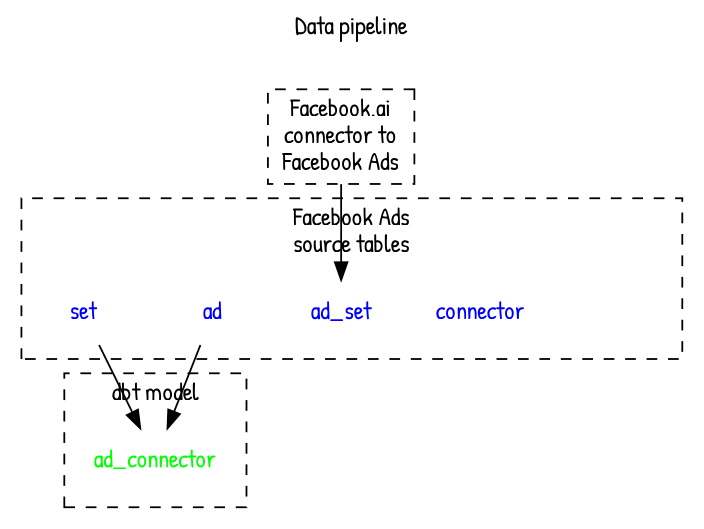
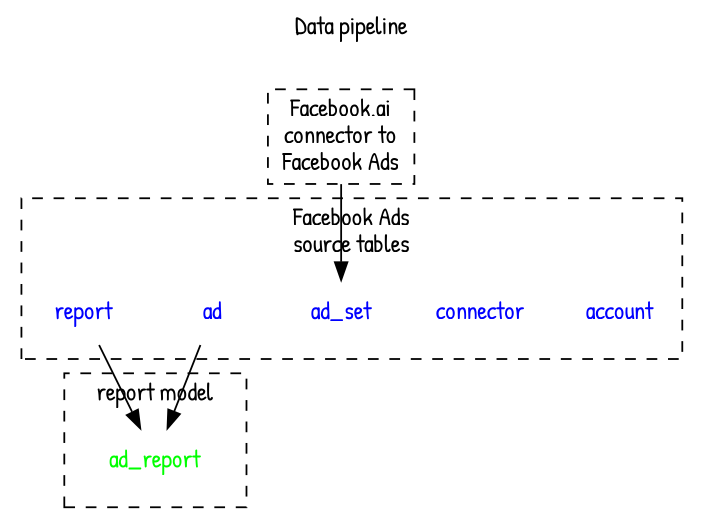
(84, 313) -> (84, 313)
none -> (620, 313)
(155, 394) -> (155, 394)
(155, 461) -> (155, 461)
